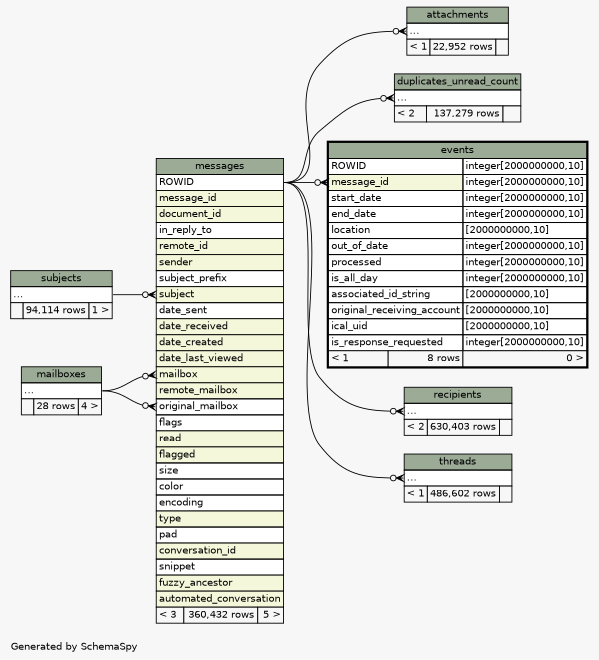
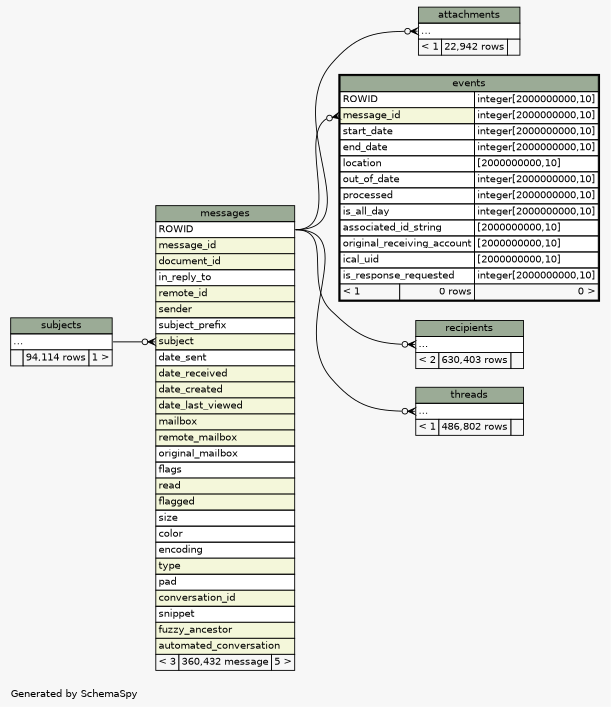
(463, 47) -> (475, 47)
(458, 98) -> none
(444, 358) -> (455, 292)
(61, 391) -> none
(463, 494) -> (475, 427)
(222, 615) -> (225, 662)
